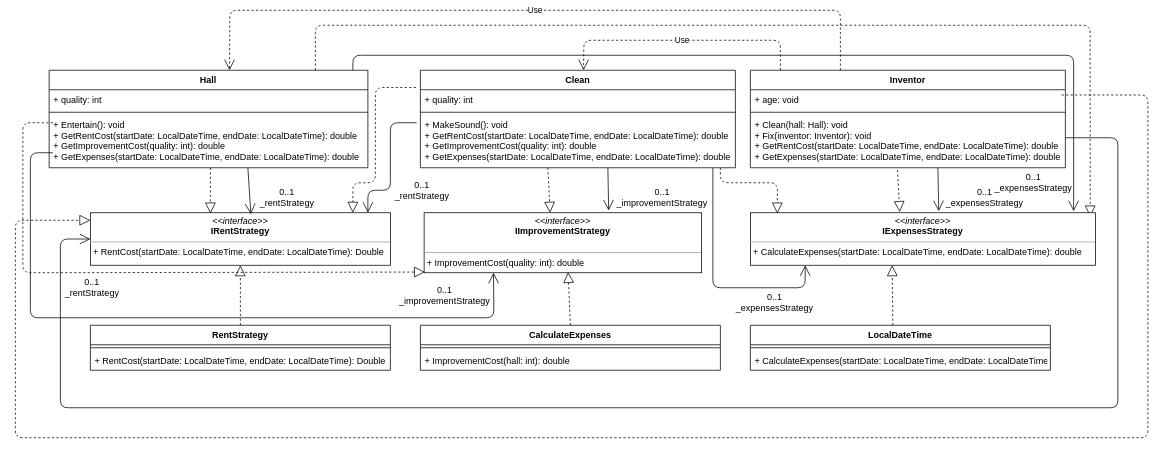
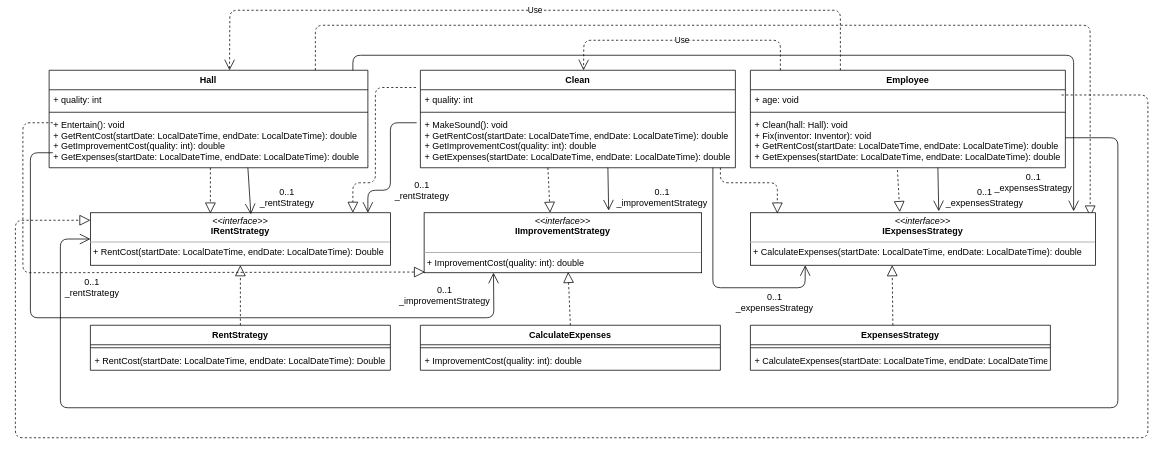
(908, 80) -> (908, 80)
(900, 335) -> (900, 335)
(505, 361) -> (512, 361)
